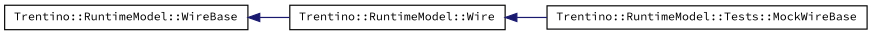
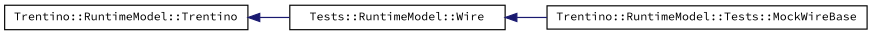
(126, 17) -> (126, 17)
(397, 17) -> (397, 17)
